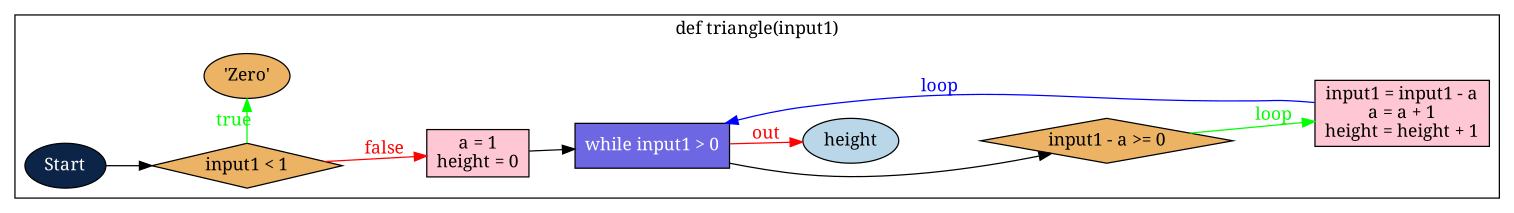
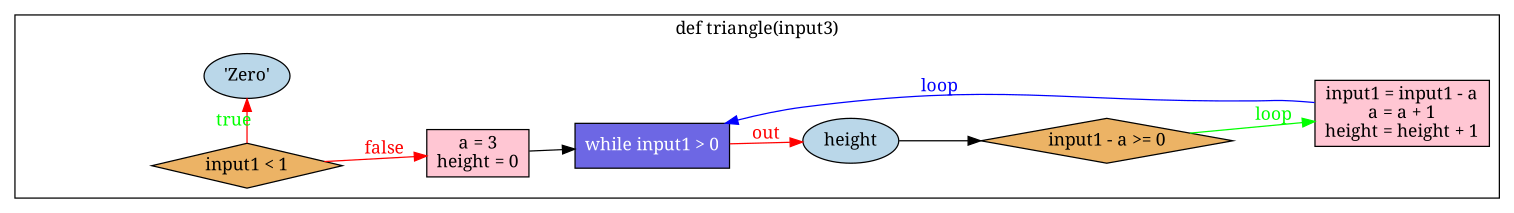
(757, 29) -> (757, 29)
(247, 76) -> (247, 76)
(247, 127) -> (247, 127)
(478, 153) -> (478, 153)
(65, 166) -> none
(884, 176) -> (934, 141)
